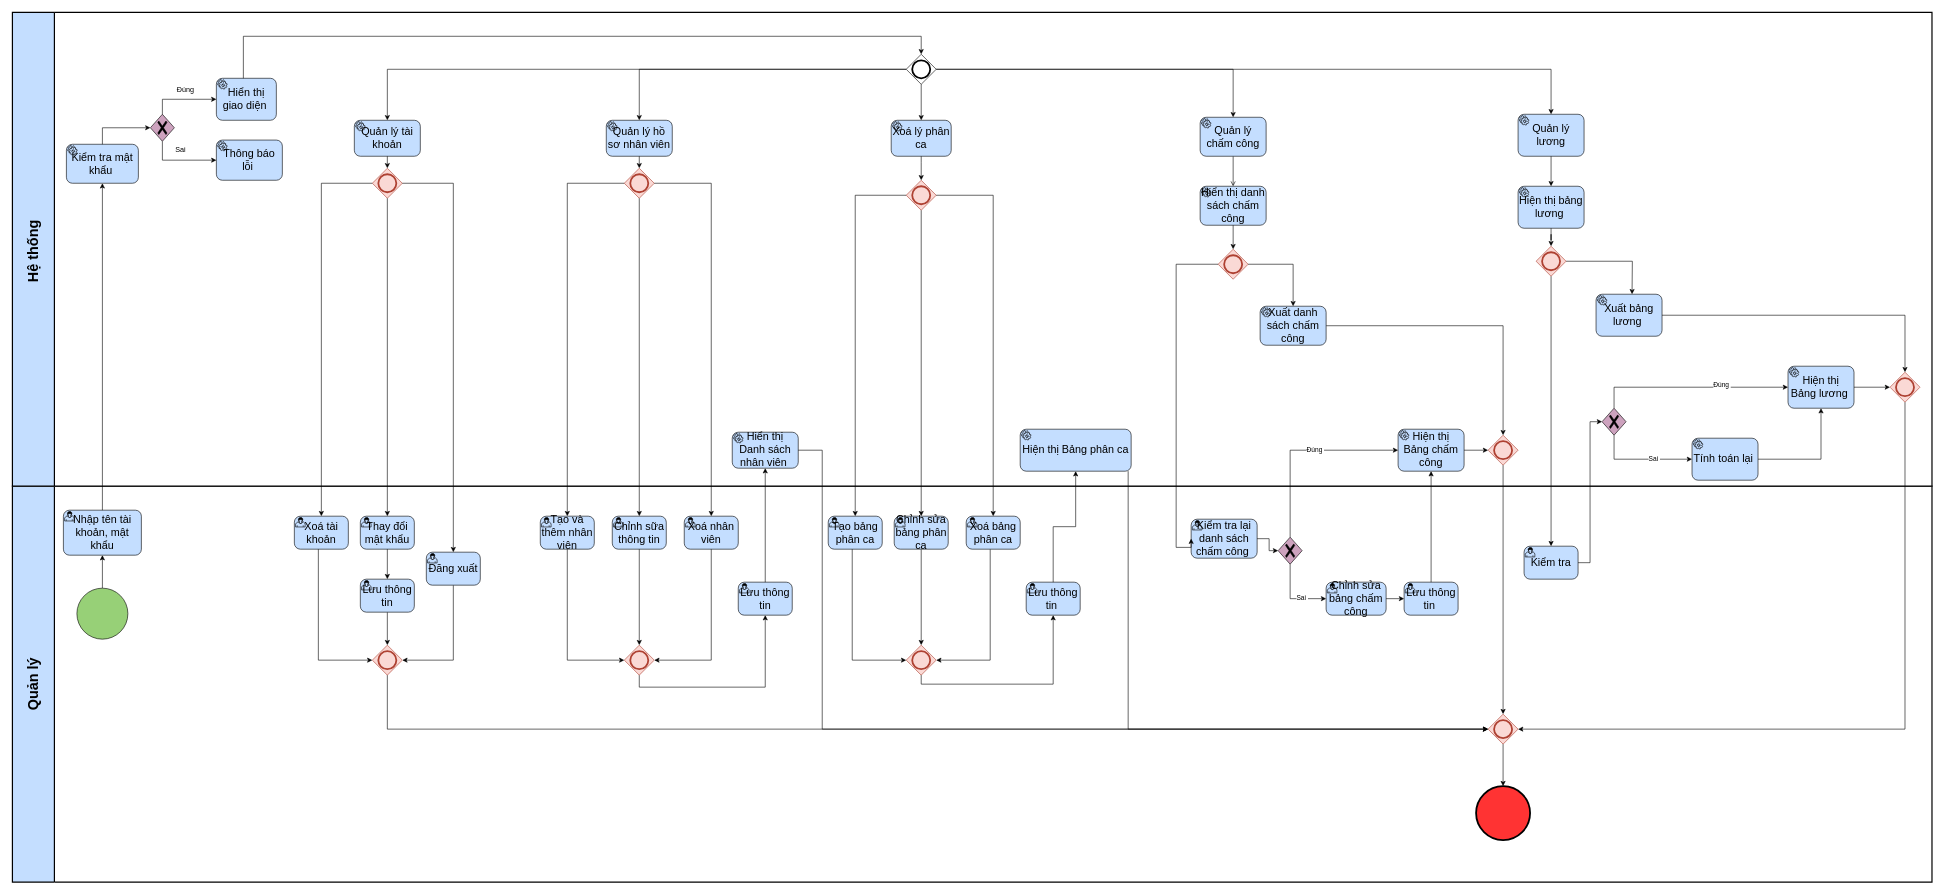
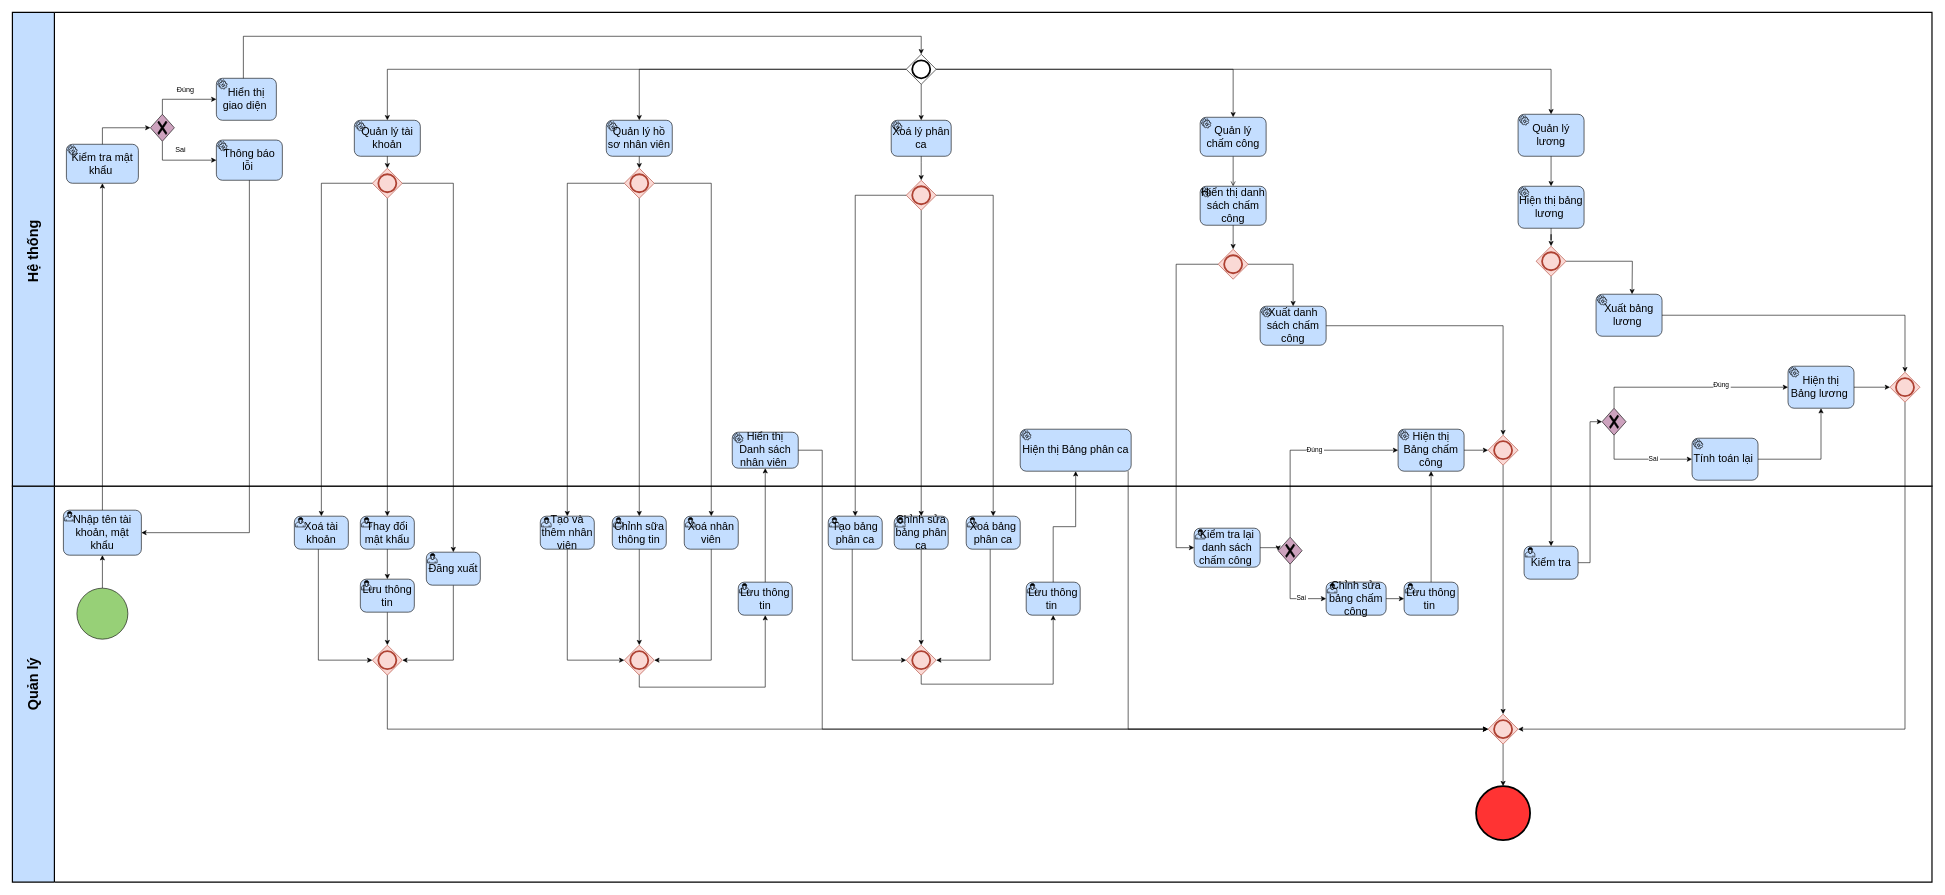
none -> (249, 359)
(1224, 539) -> (1227, 548)
